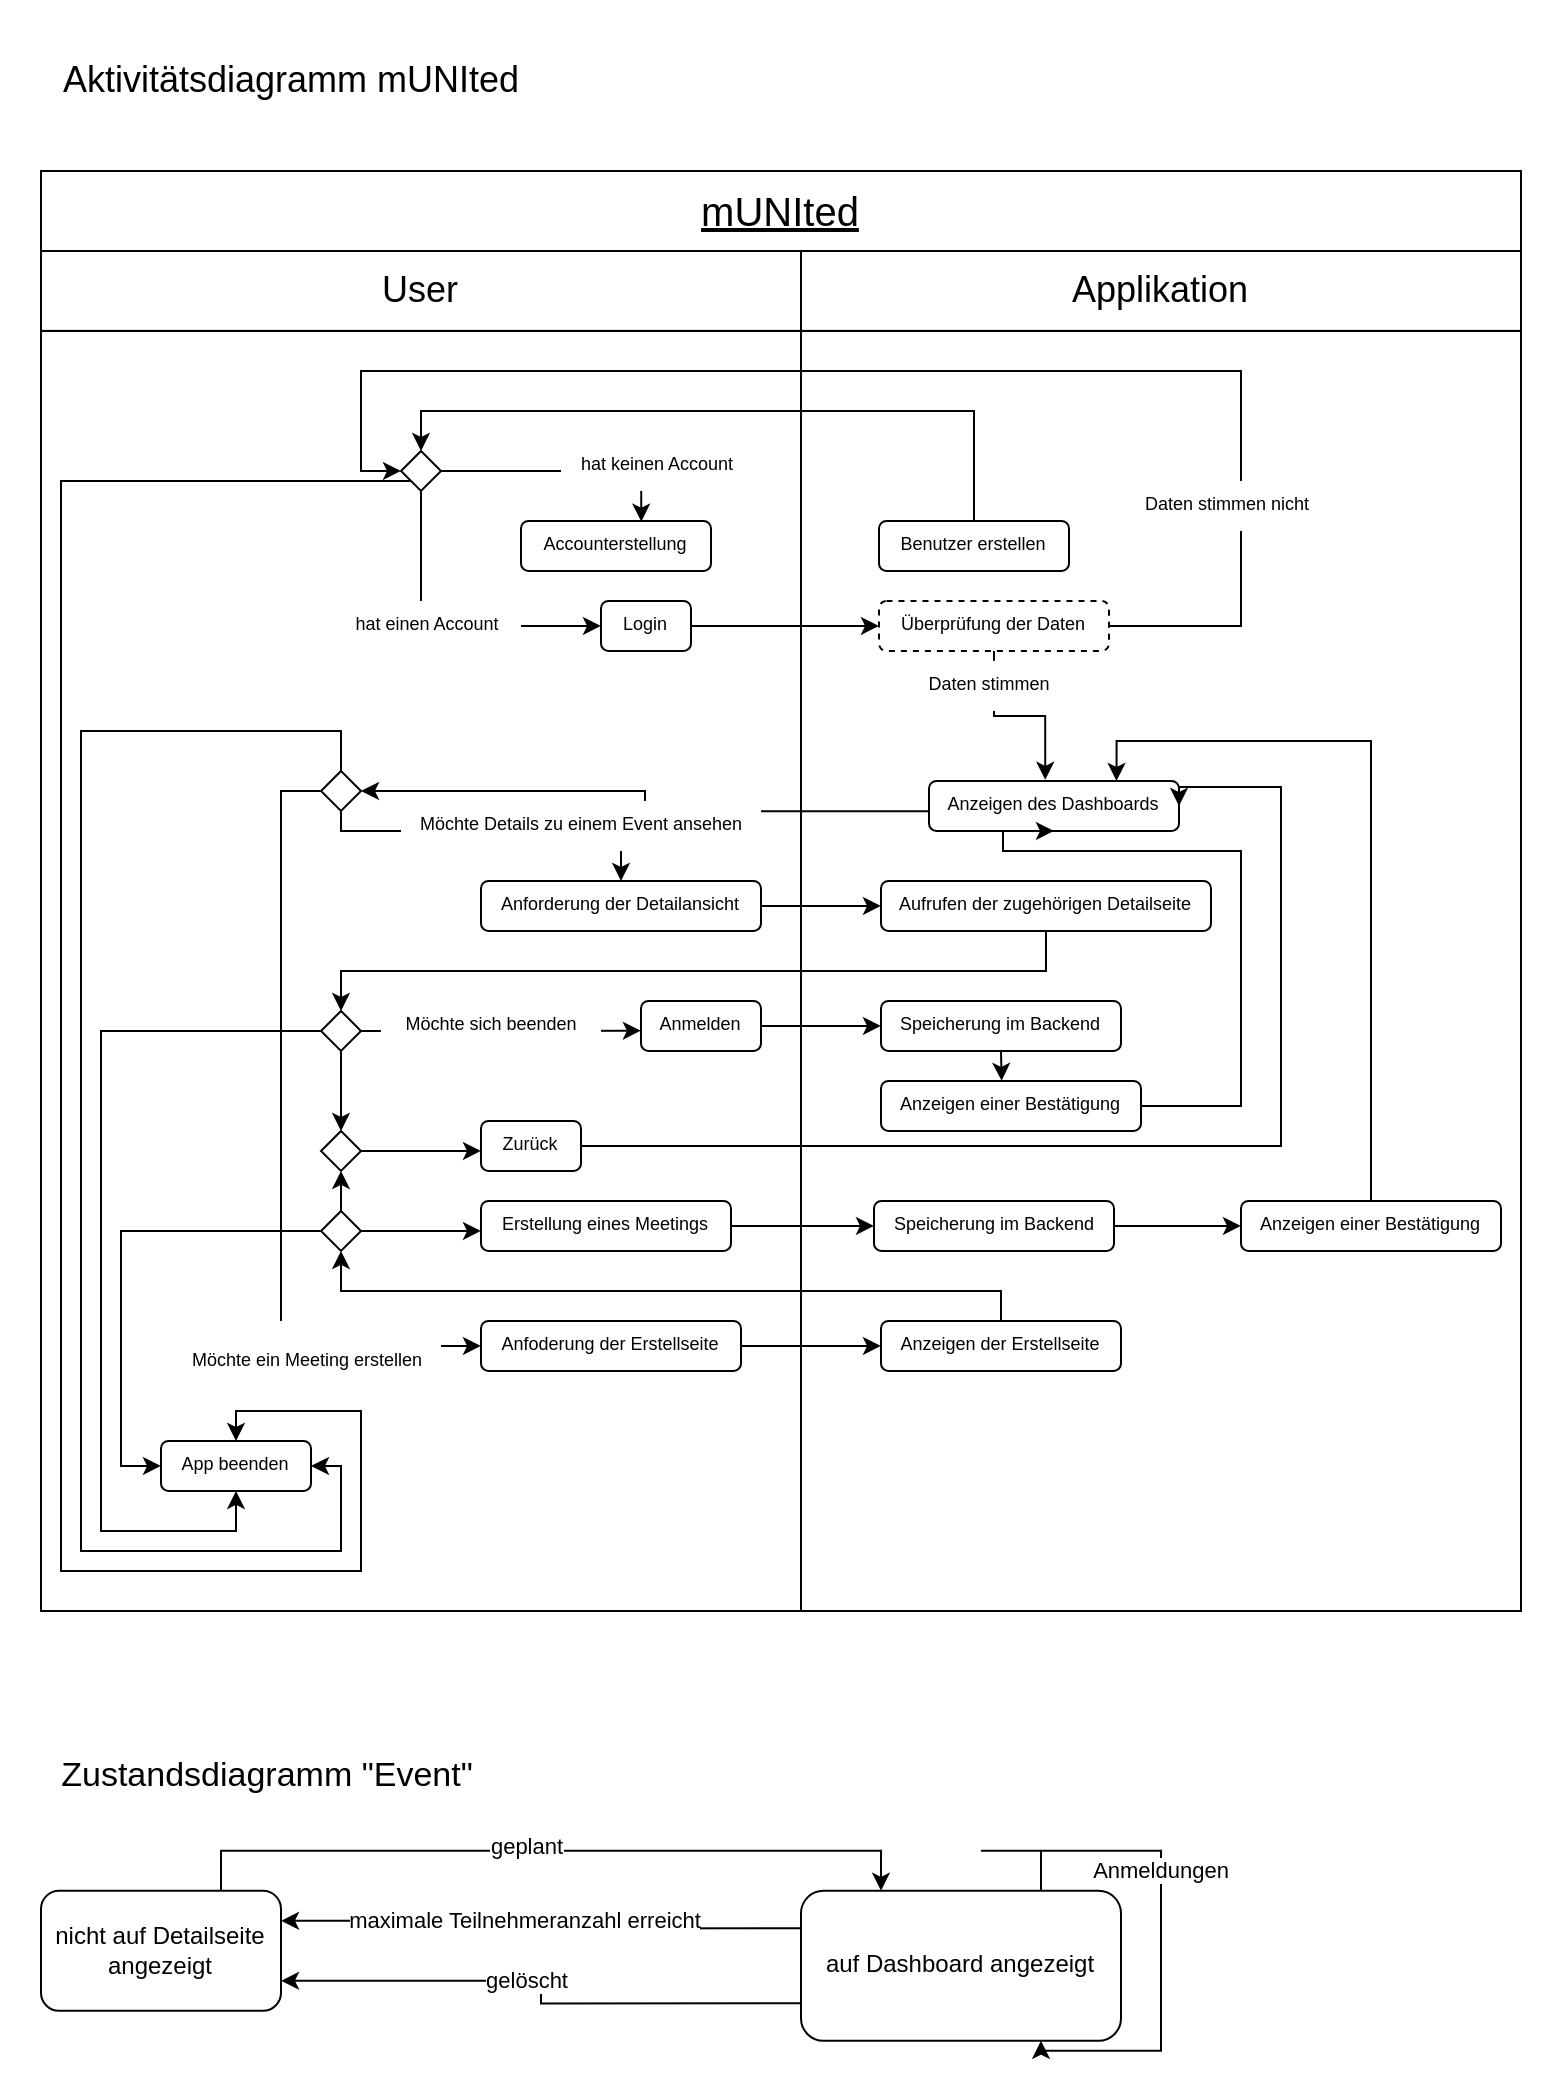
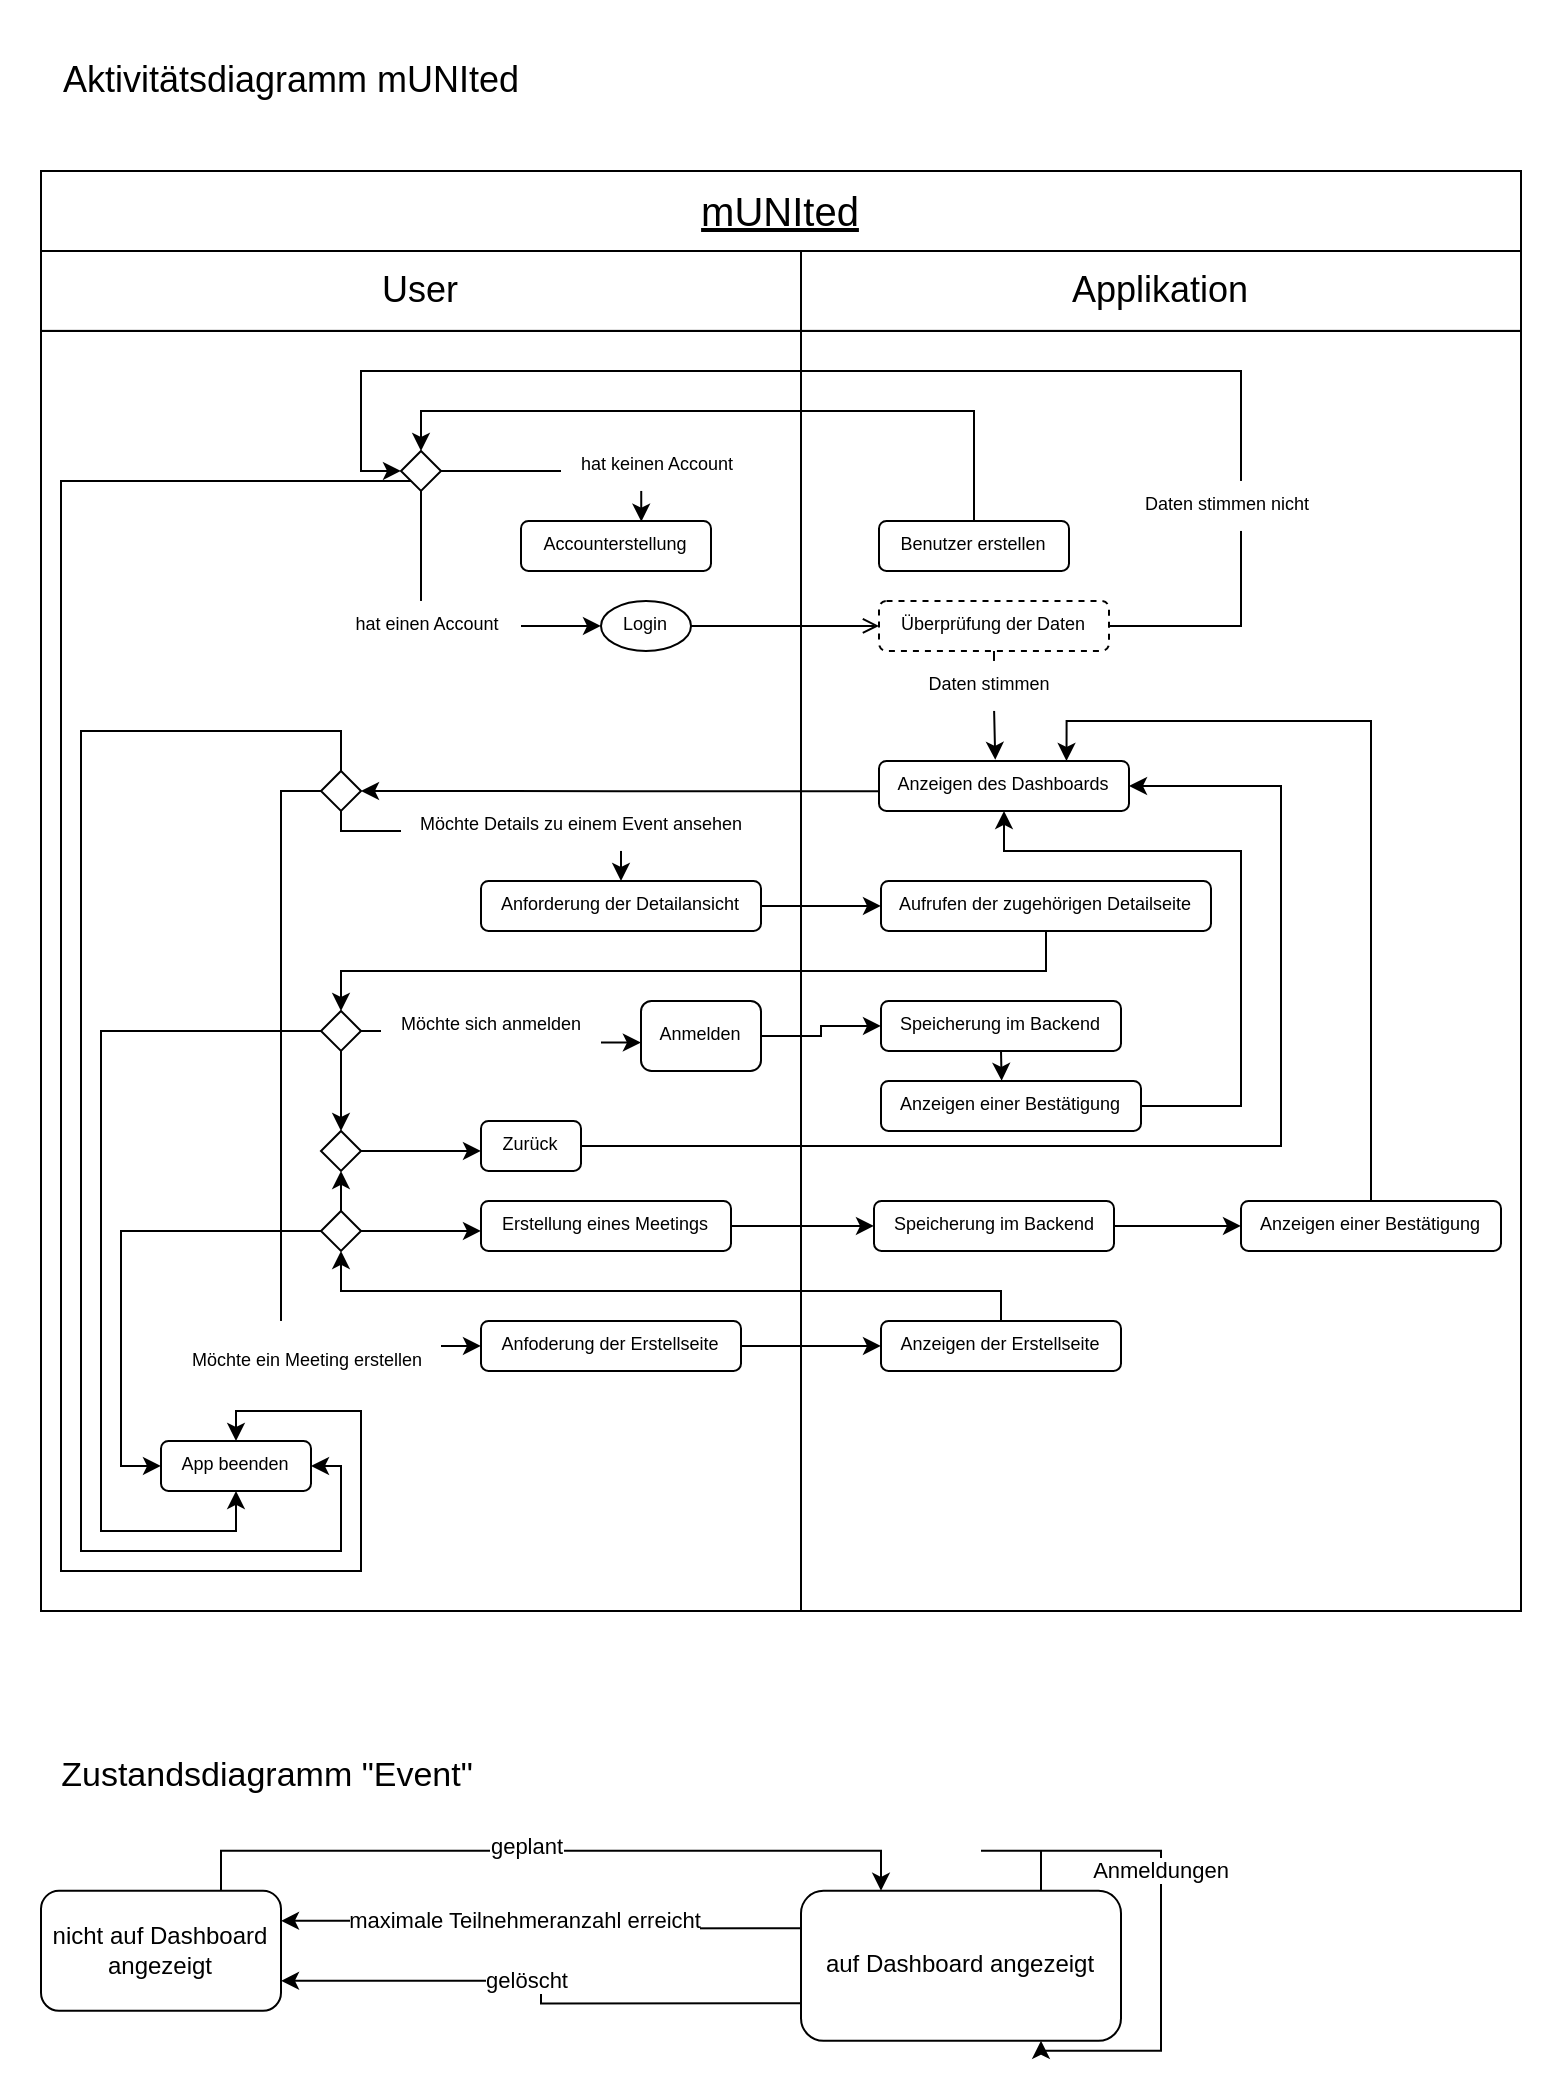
(646, 626) -> (646, 626)
(864, 626) -> (868, 626)
(1054, 806) -> (1004, 786)
(492, 1025) -> (492, 1025)
(701, 1026) -> (701, 1036)
(161, 1951) -> (161, 1951)
